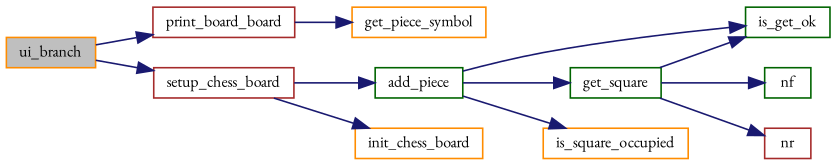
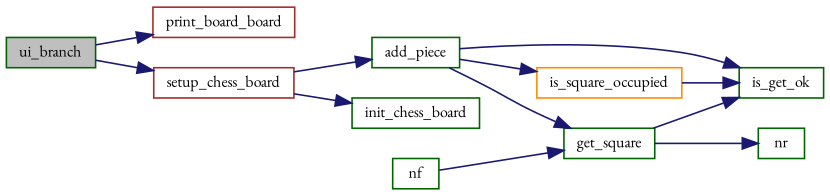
(419, 22) -> none
(51, 53) -> (51, 53)
none -> (703, 83)
(705, 83) -> (494, 162)
(419, 143) -> (416, 113)
(788, 143) -> (781, 143)
